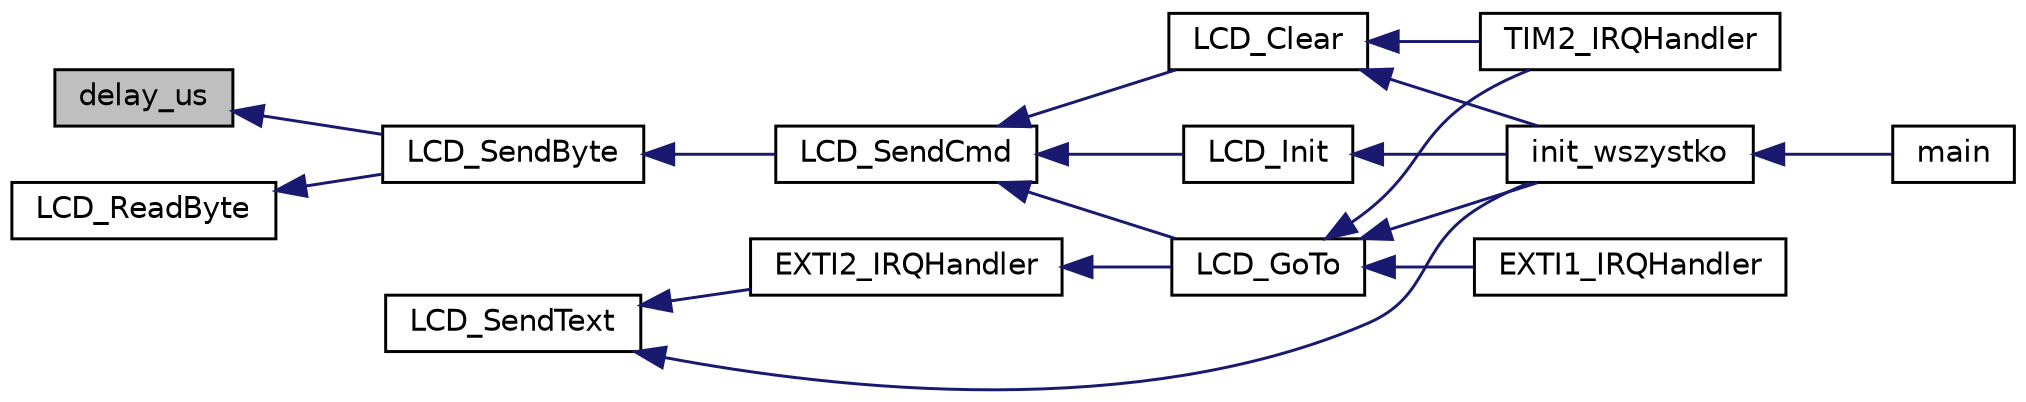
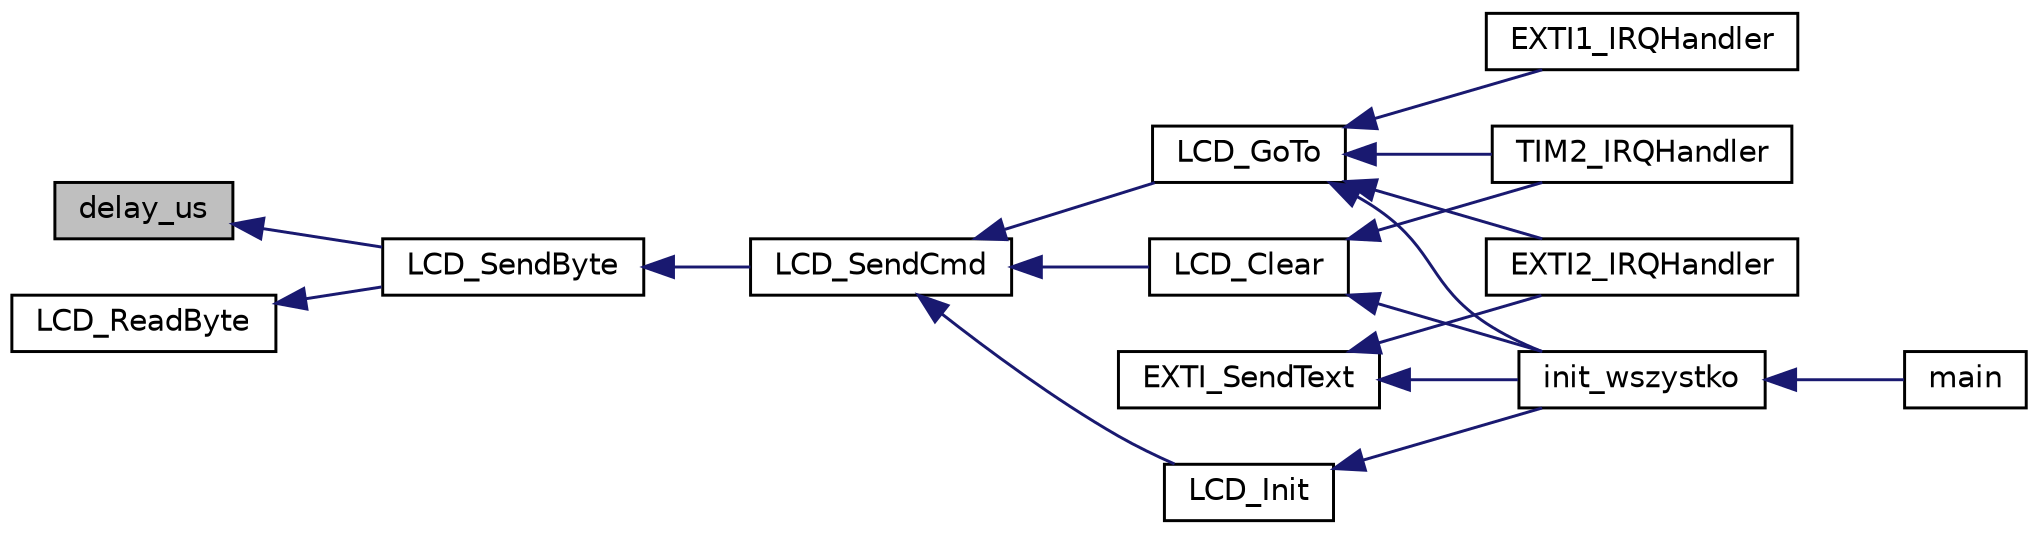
(1132, 267) -> (1479, 220)
(513, 323) -> (1249, 380)
